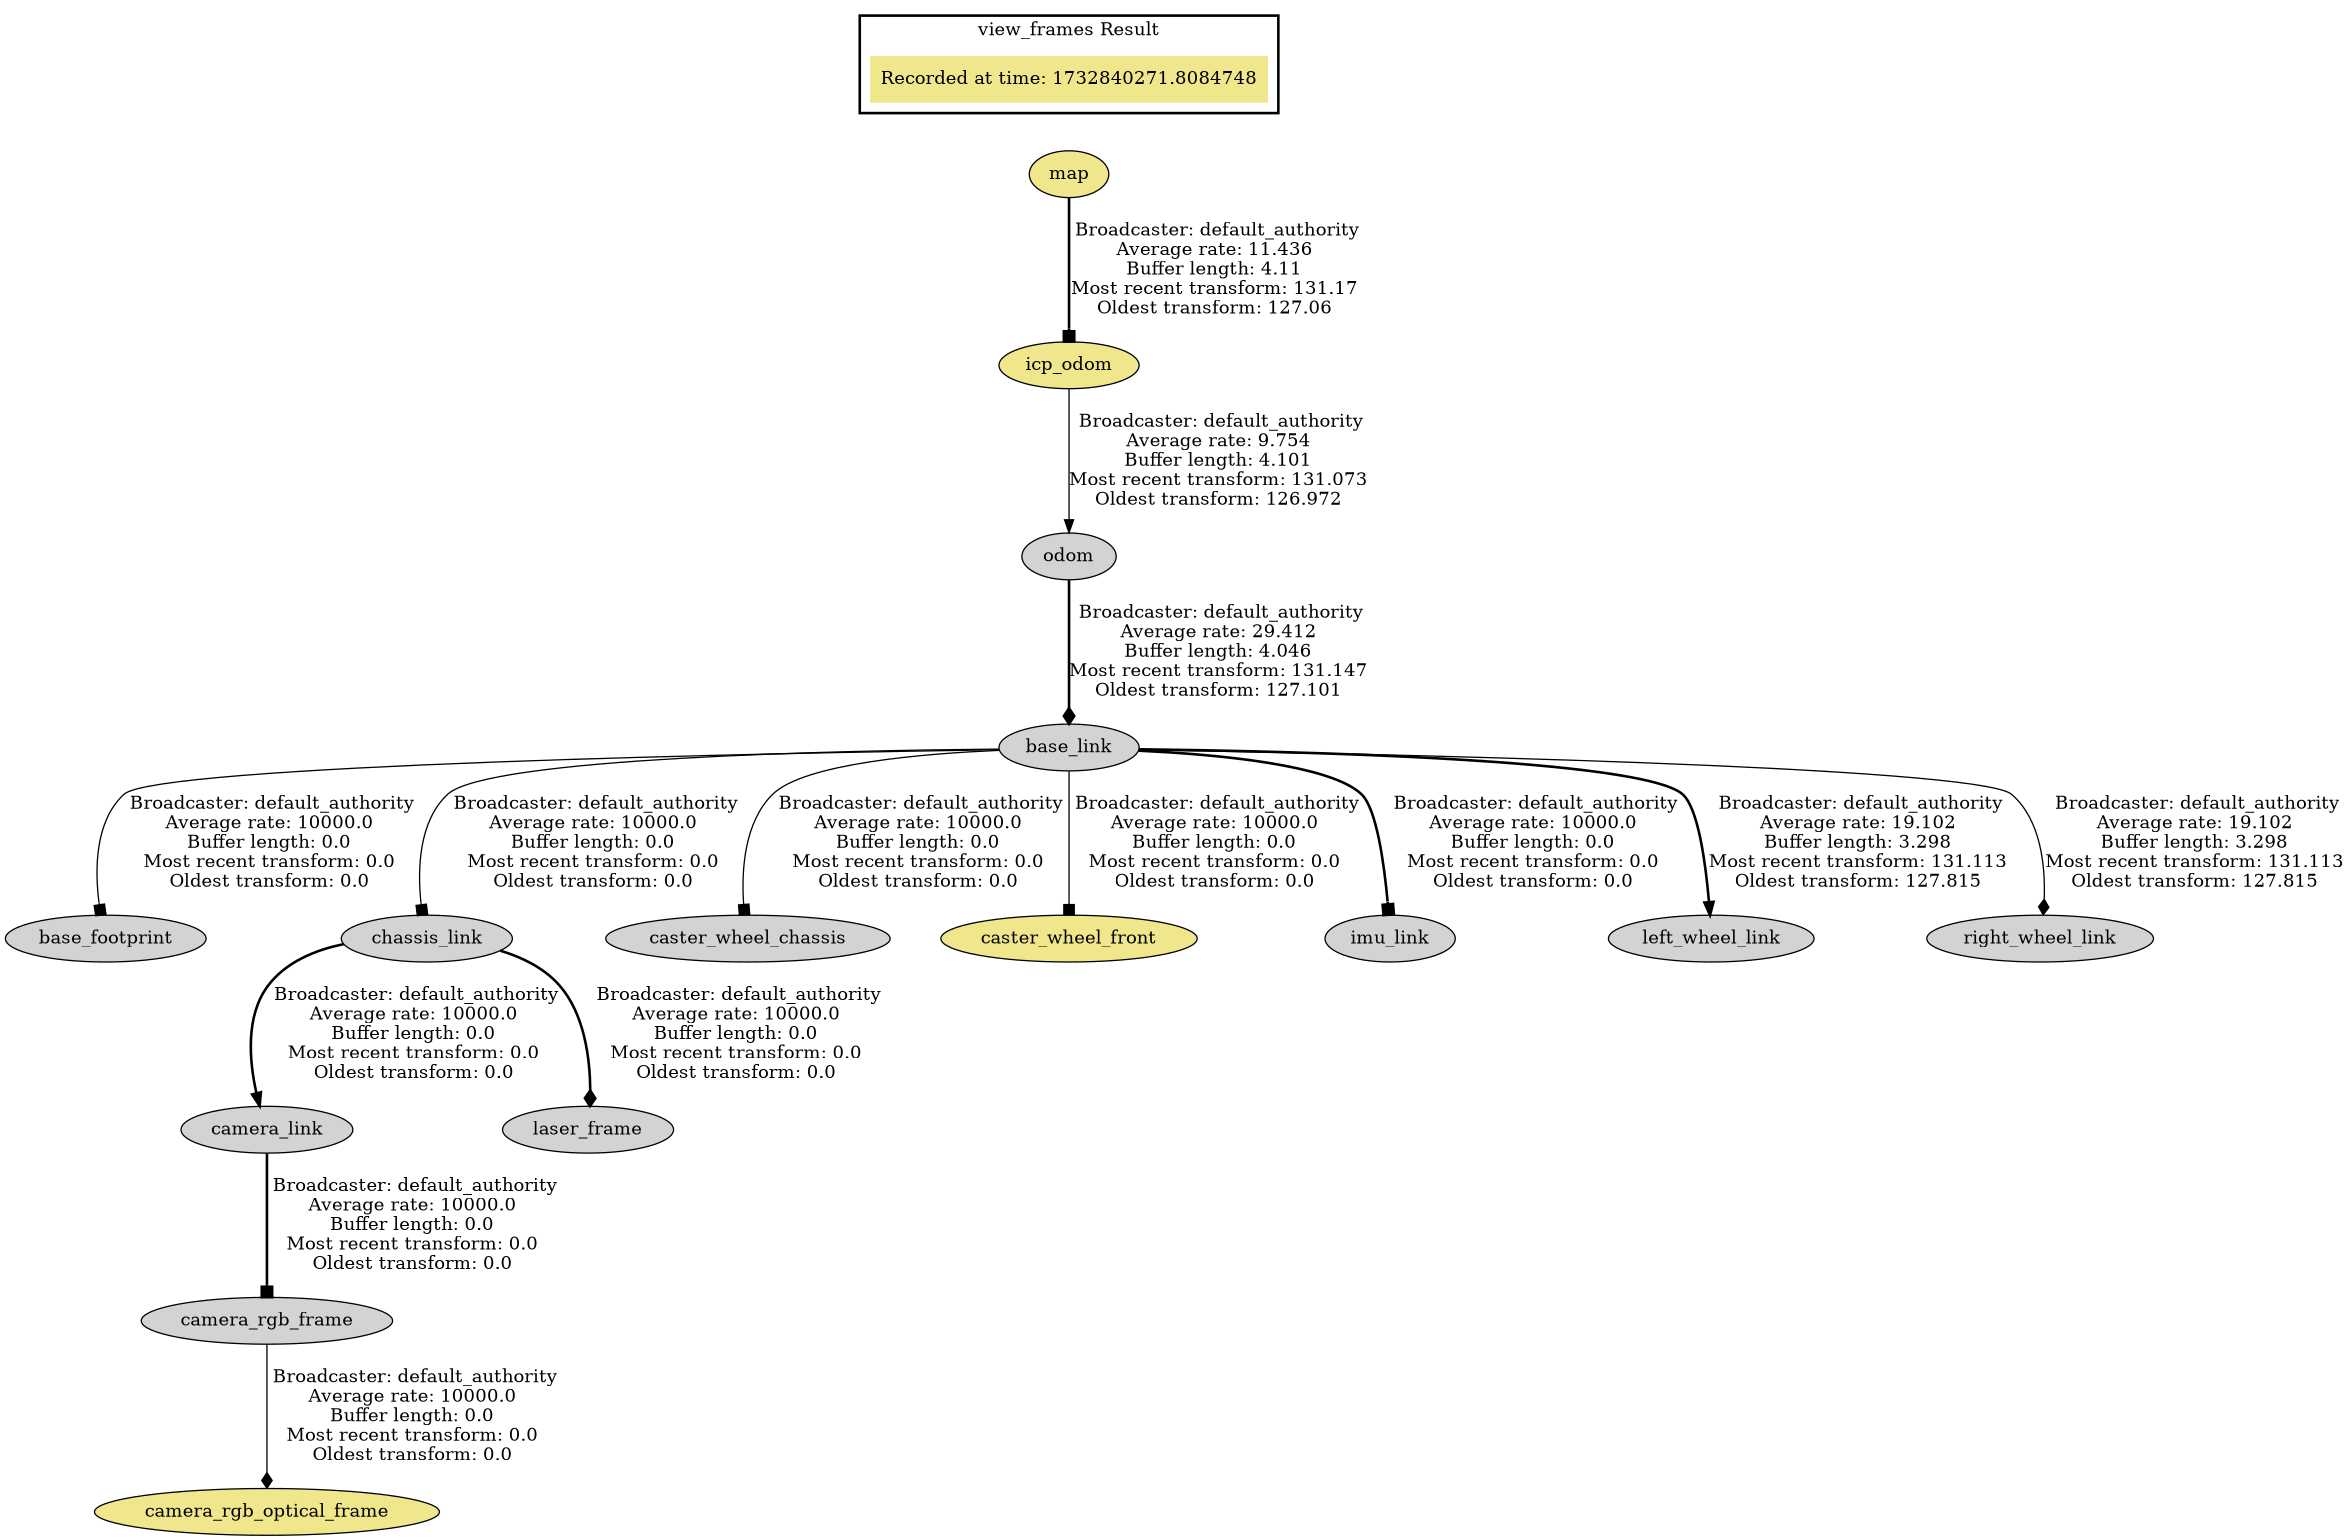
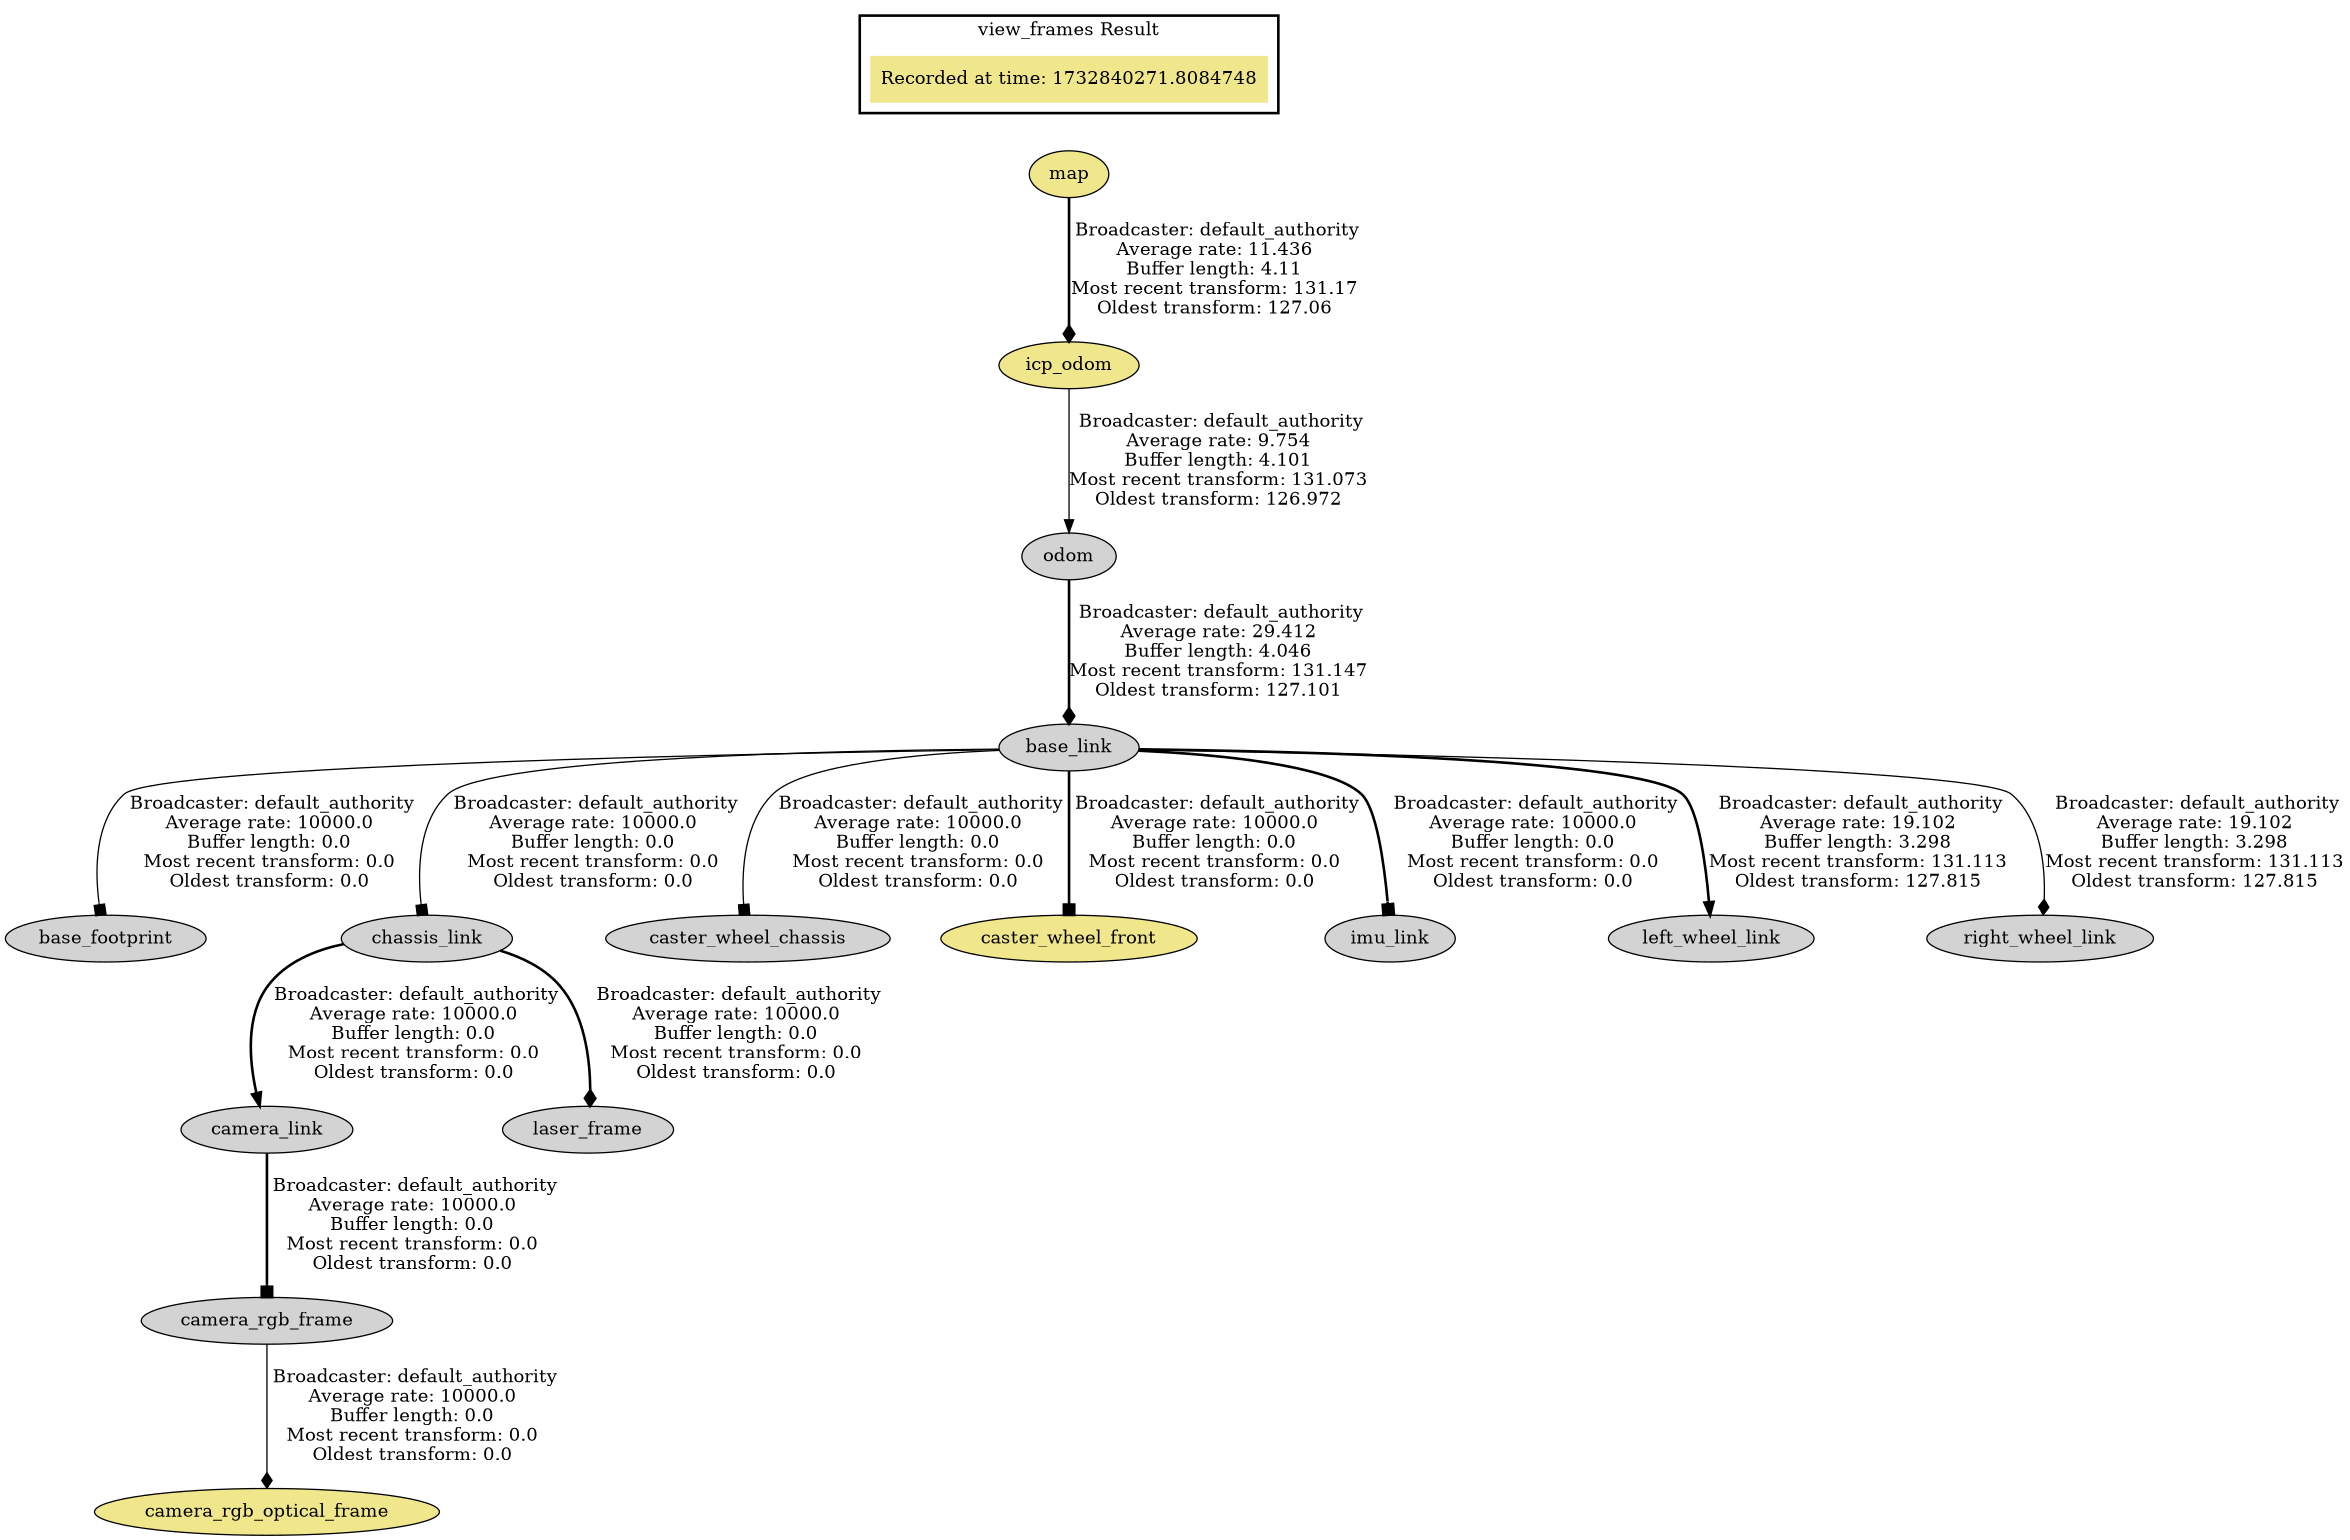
(1069, 263) -> (1069, 262)
(1069, 837) -> (1069, 837)
